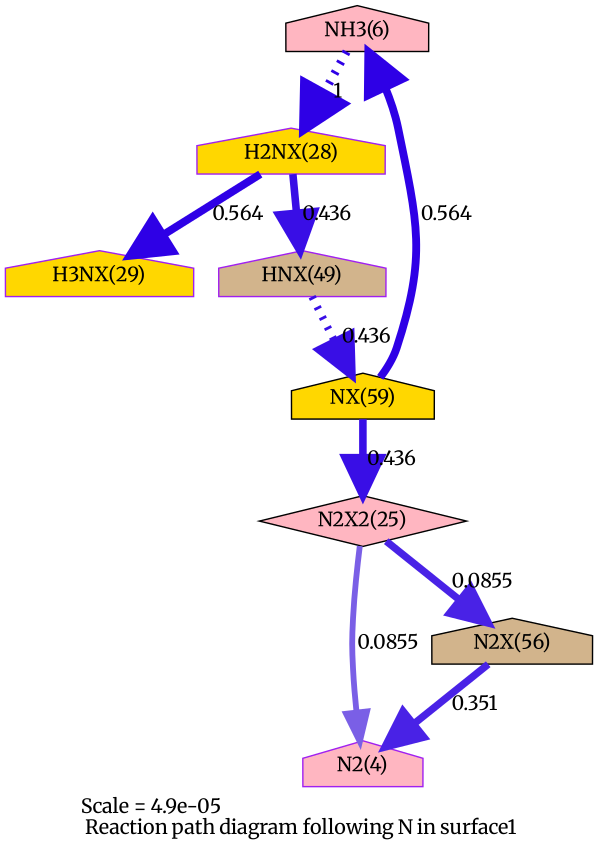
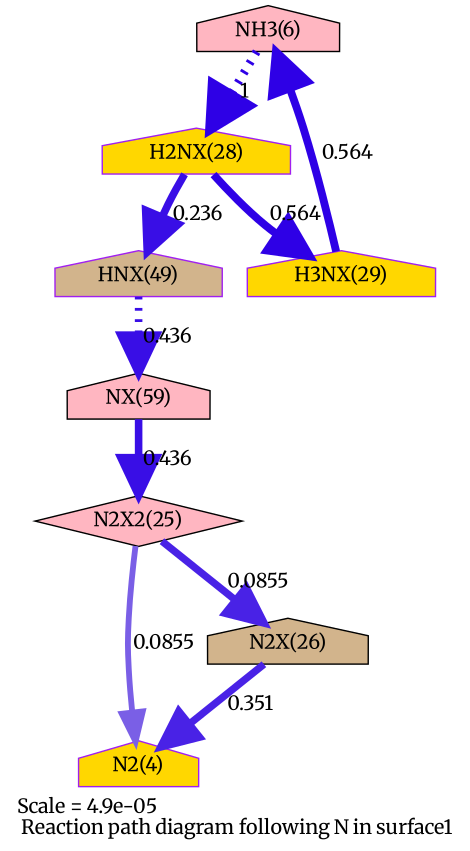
(325, 215) -> (196, 215)
(416, 234) -> (315, 169)
(363, 399) -> (139, 399)
(512, 644) -> (288, 644)
(363, 766) -> (139, 766)
